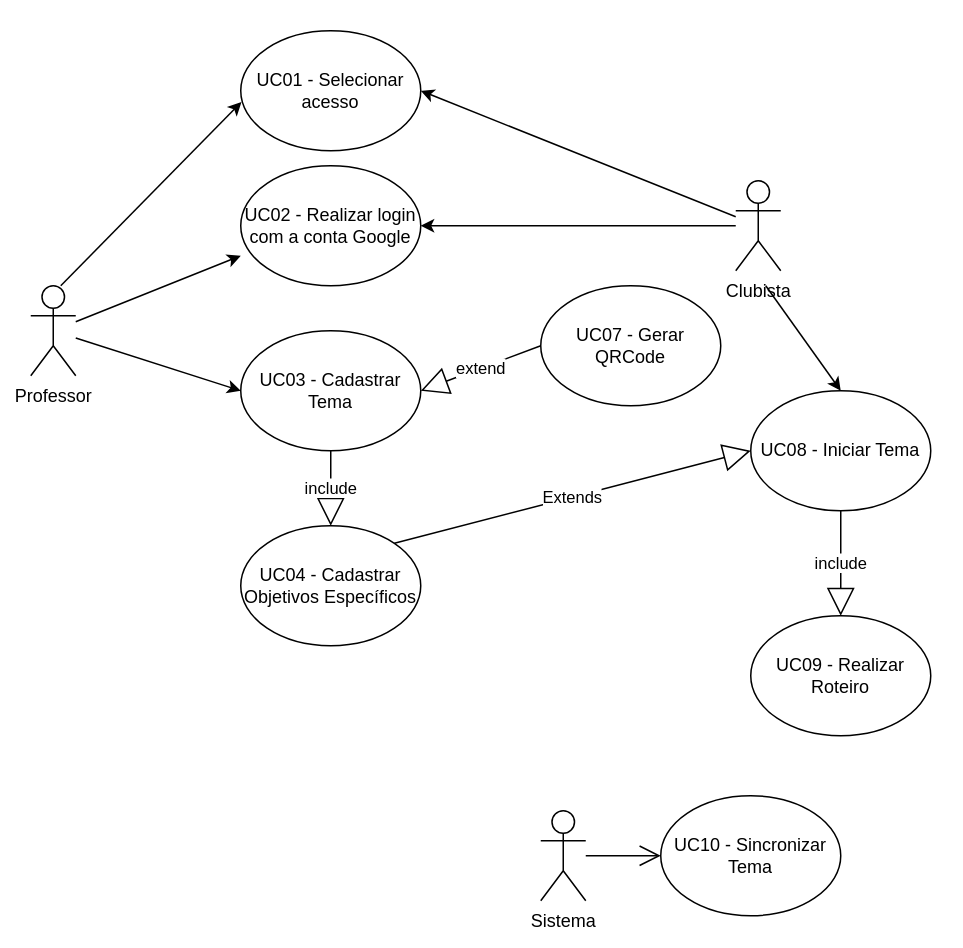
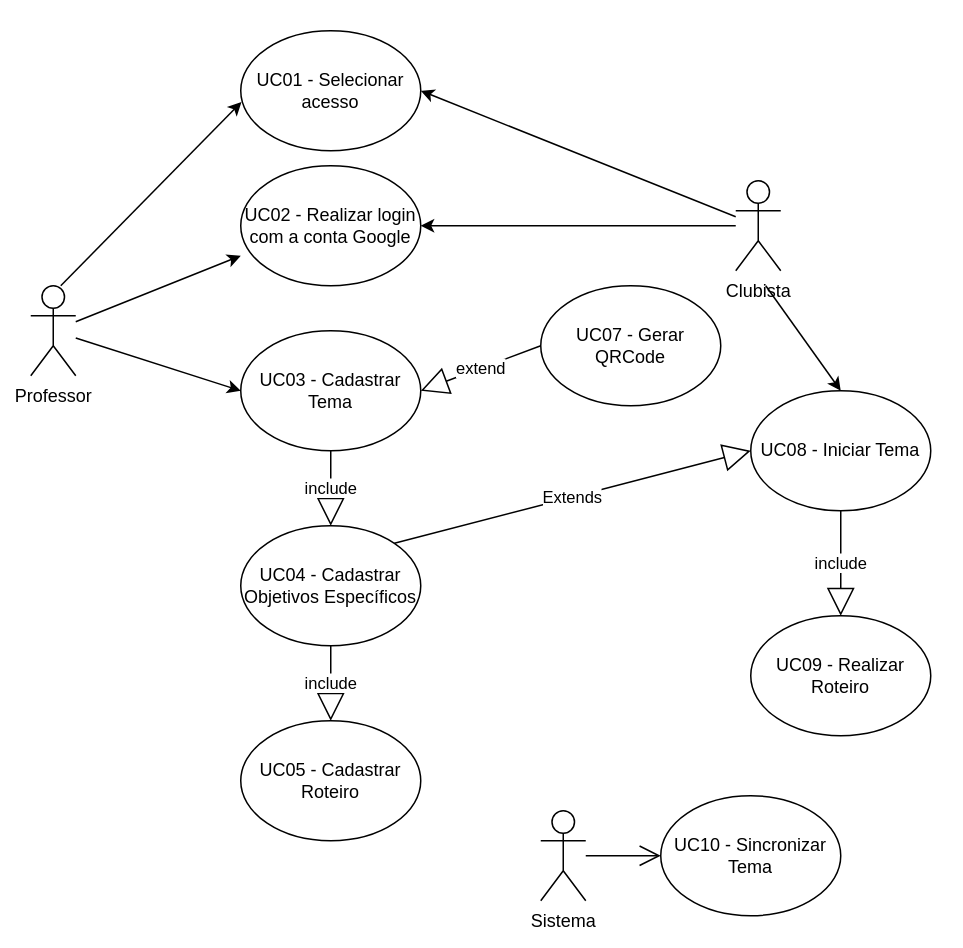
none -> (331, 669)
none -> (331, 781)
